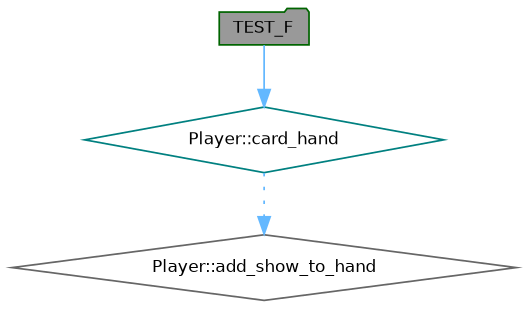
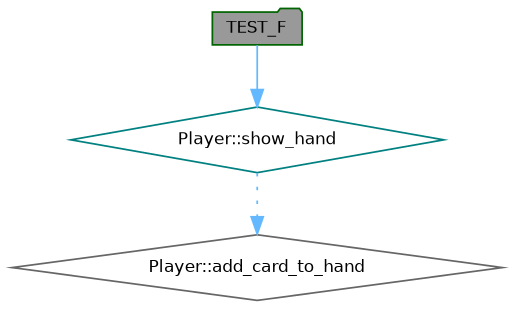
(264, 140) -> (257, 140)
(264, 268) -> (257, 268)
